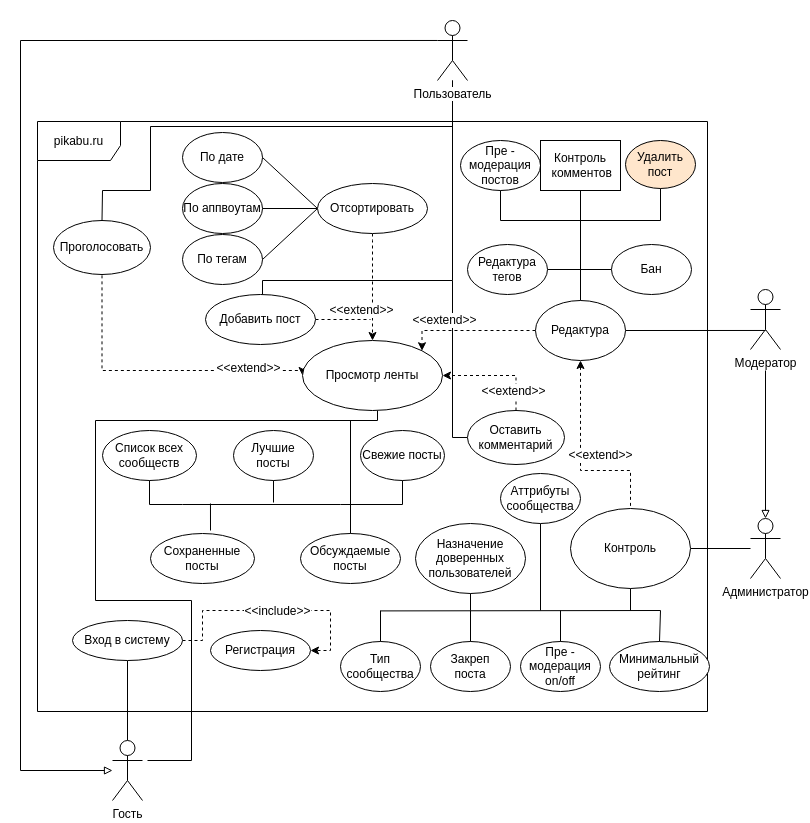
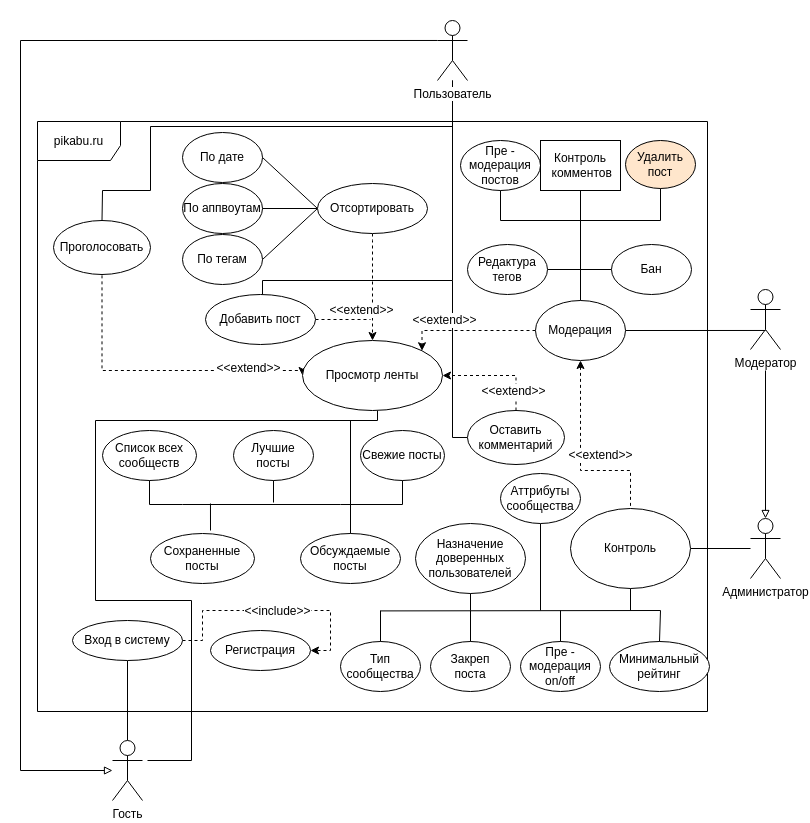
(581, 331) -> (581, 331)
